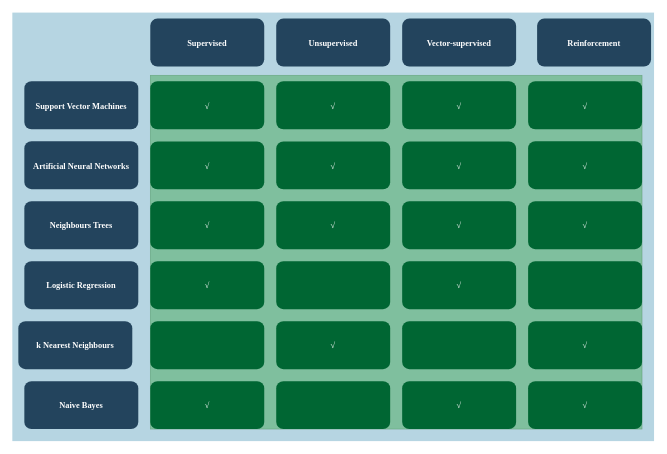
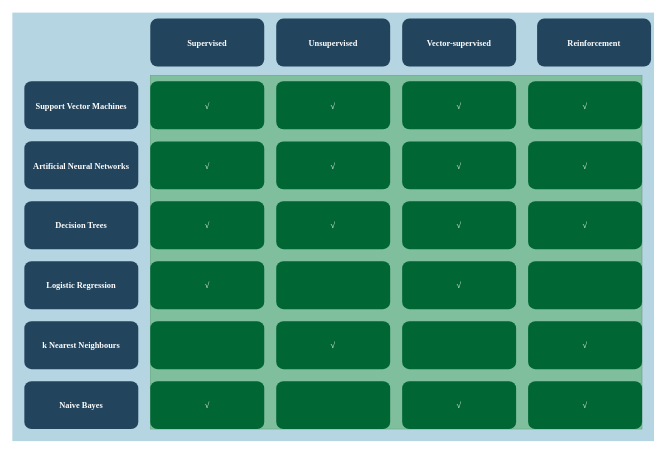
(81, 226) -> (81, 226)
(75, 345) -> (81, 345)
